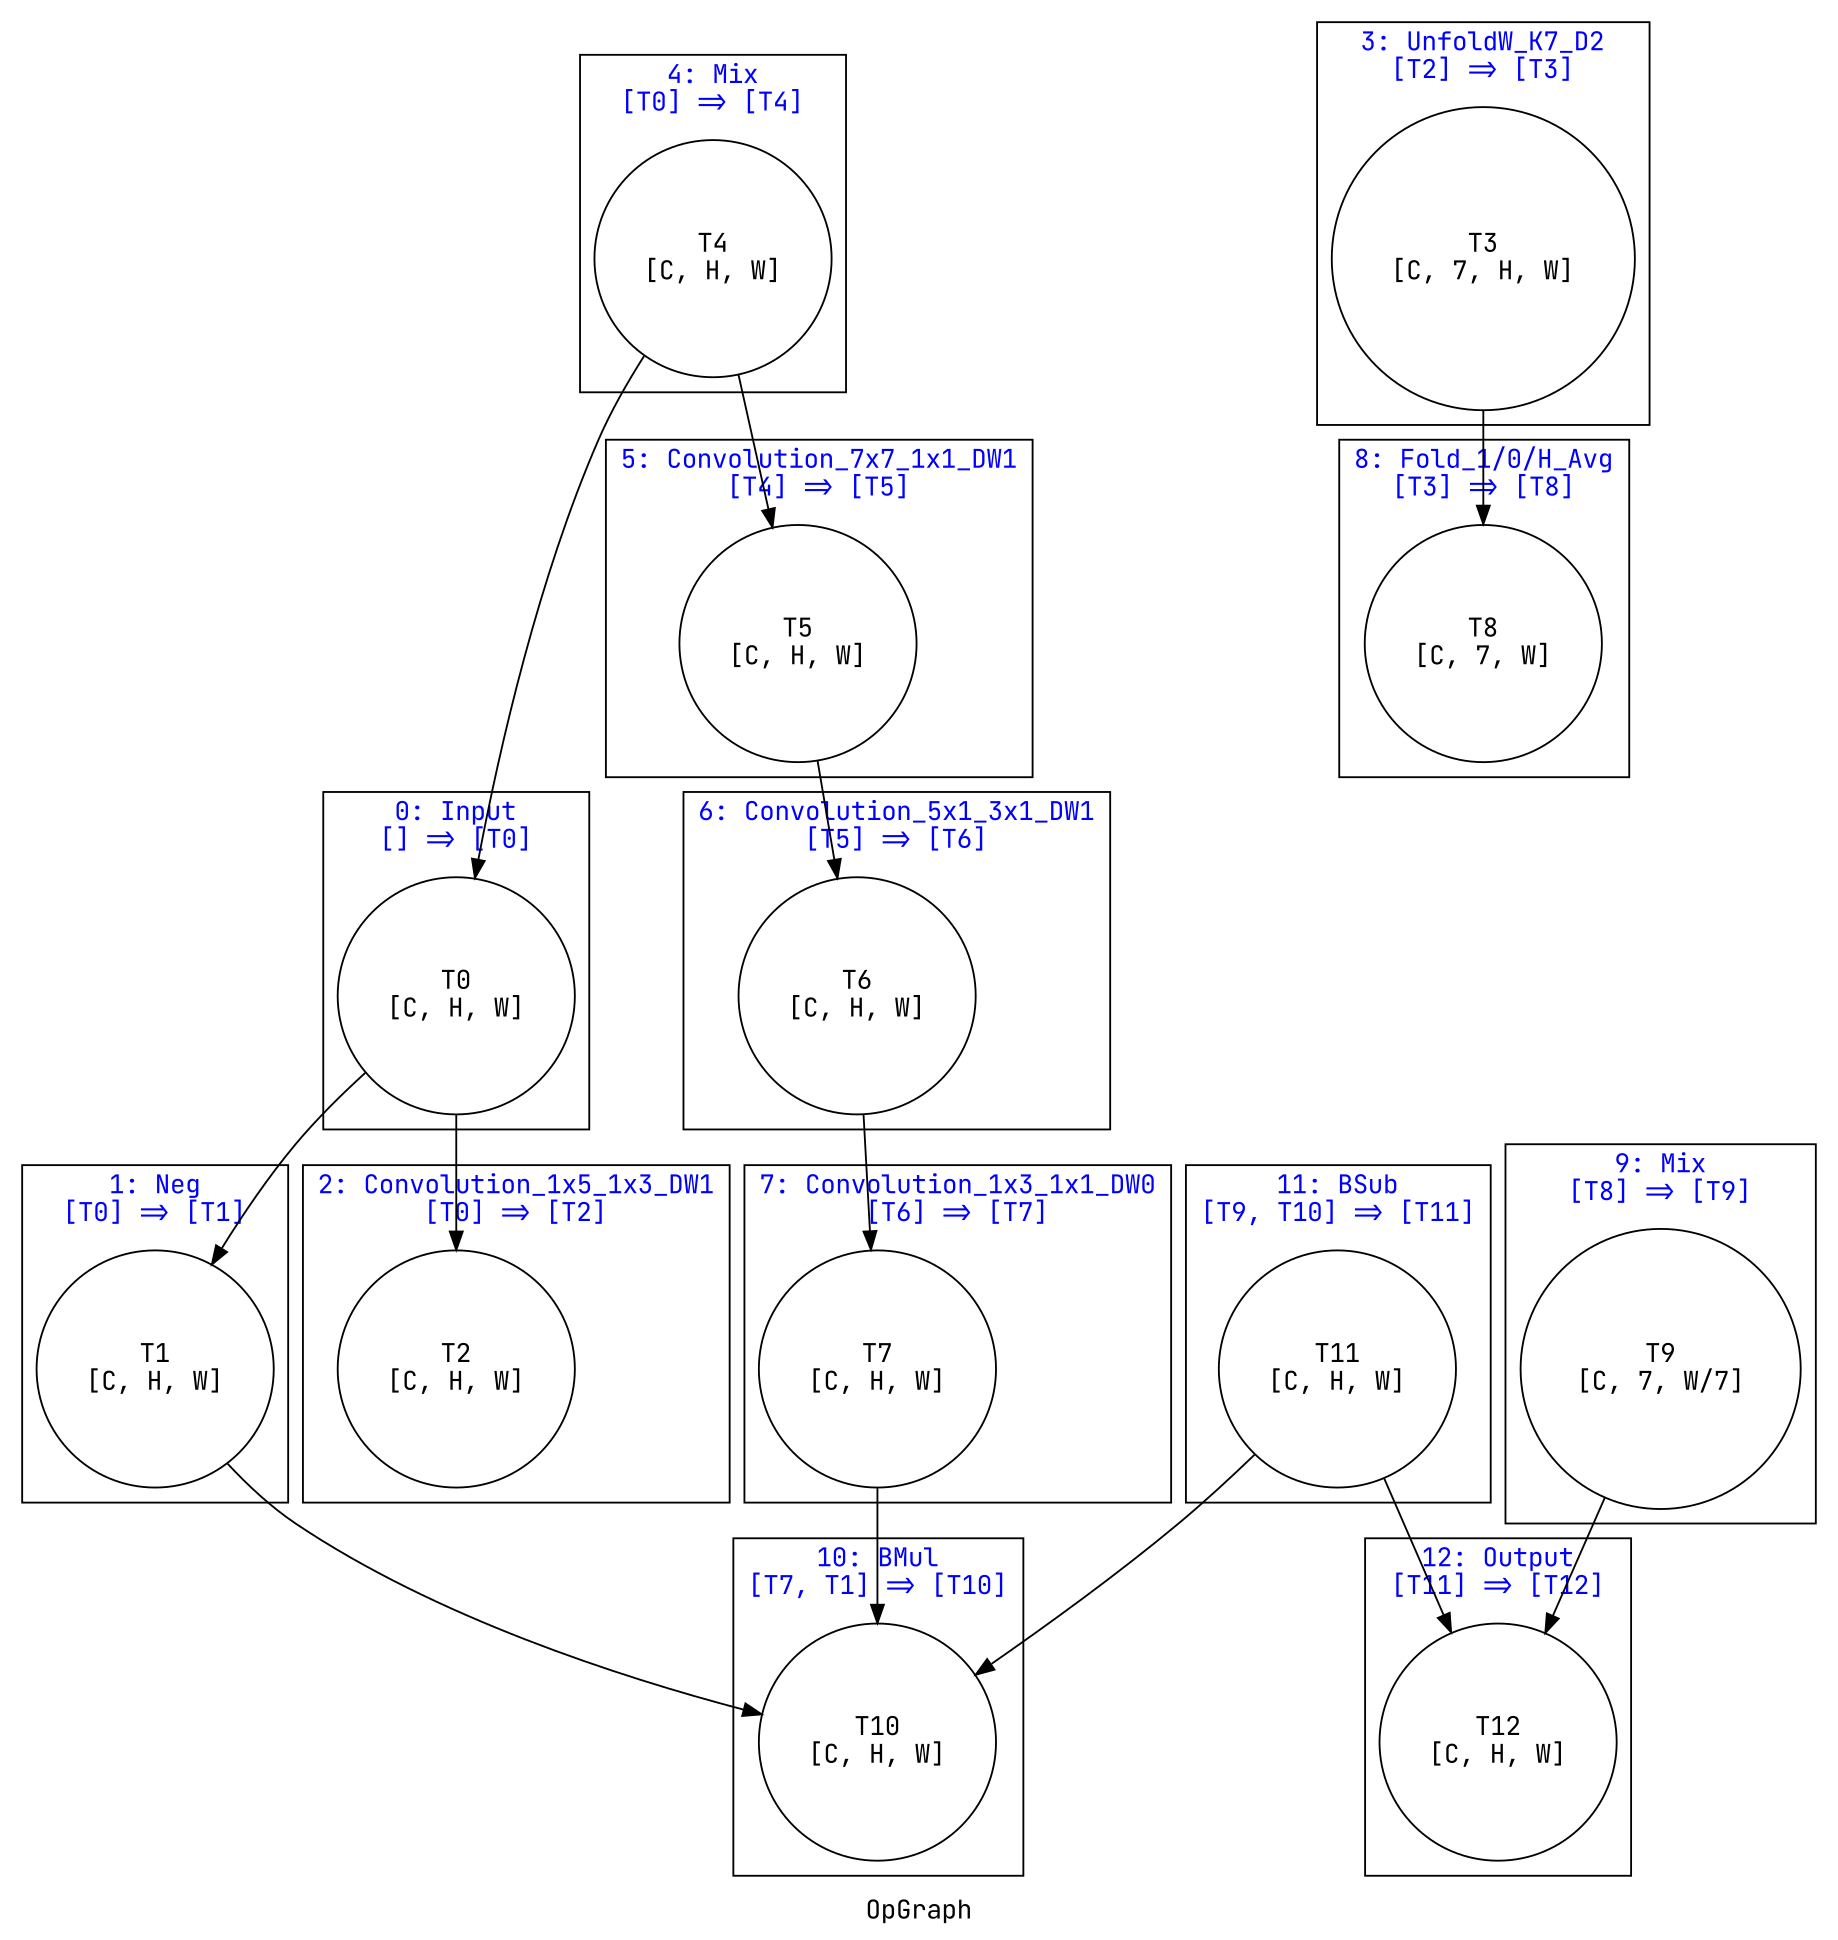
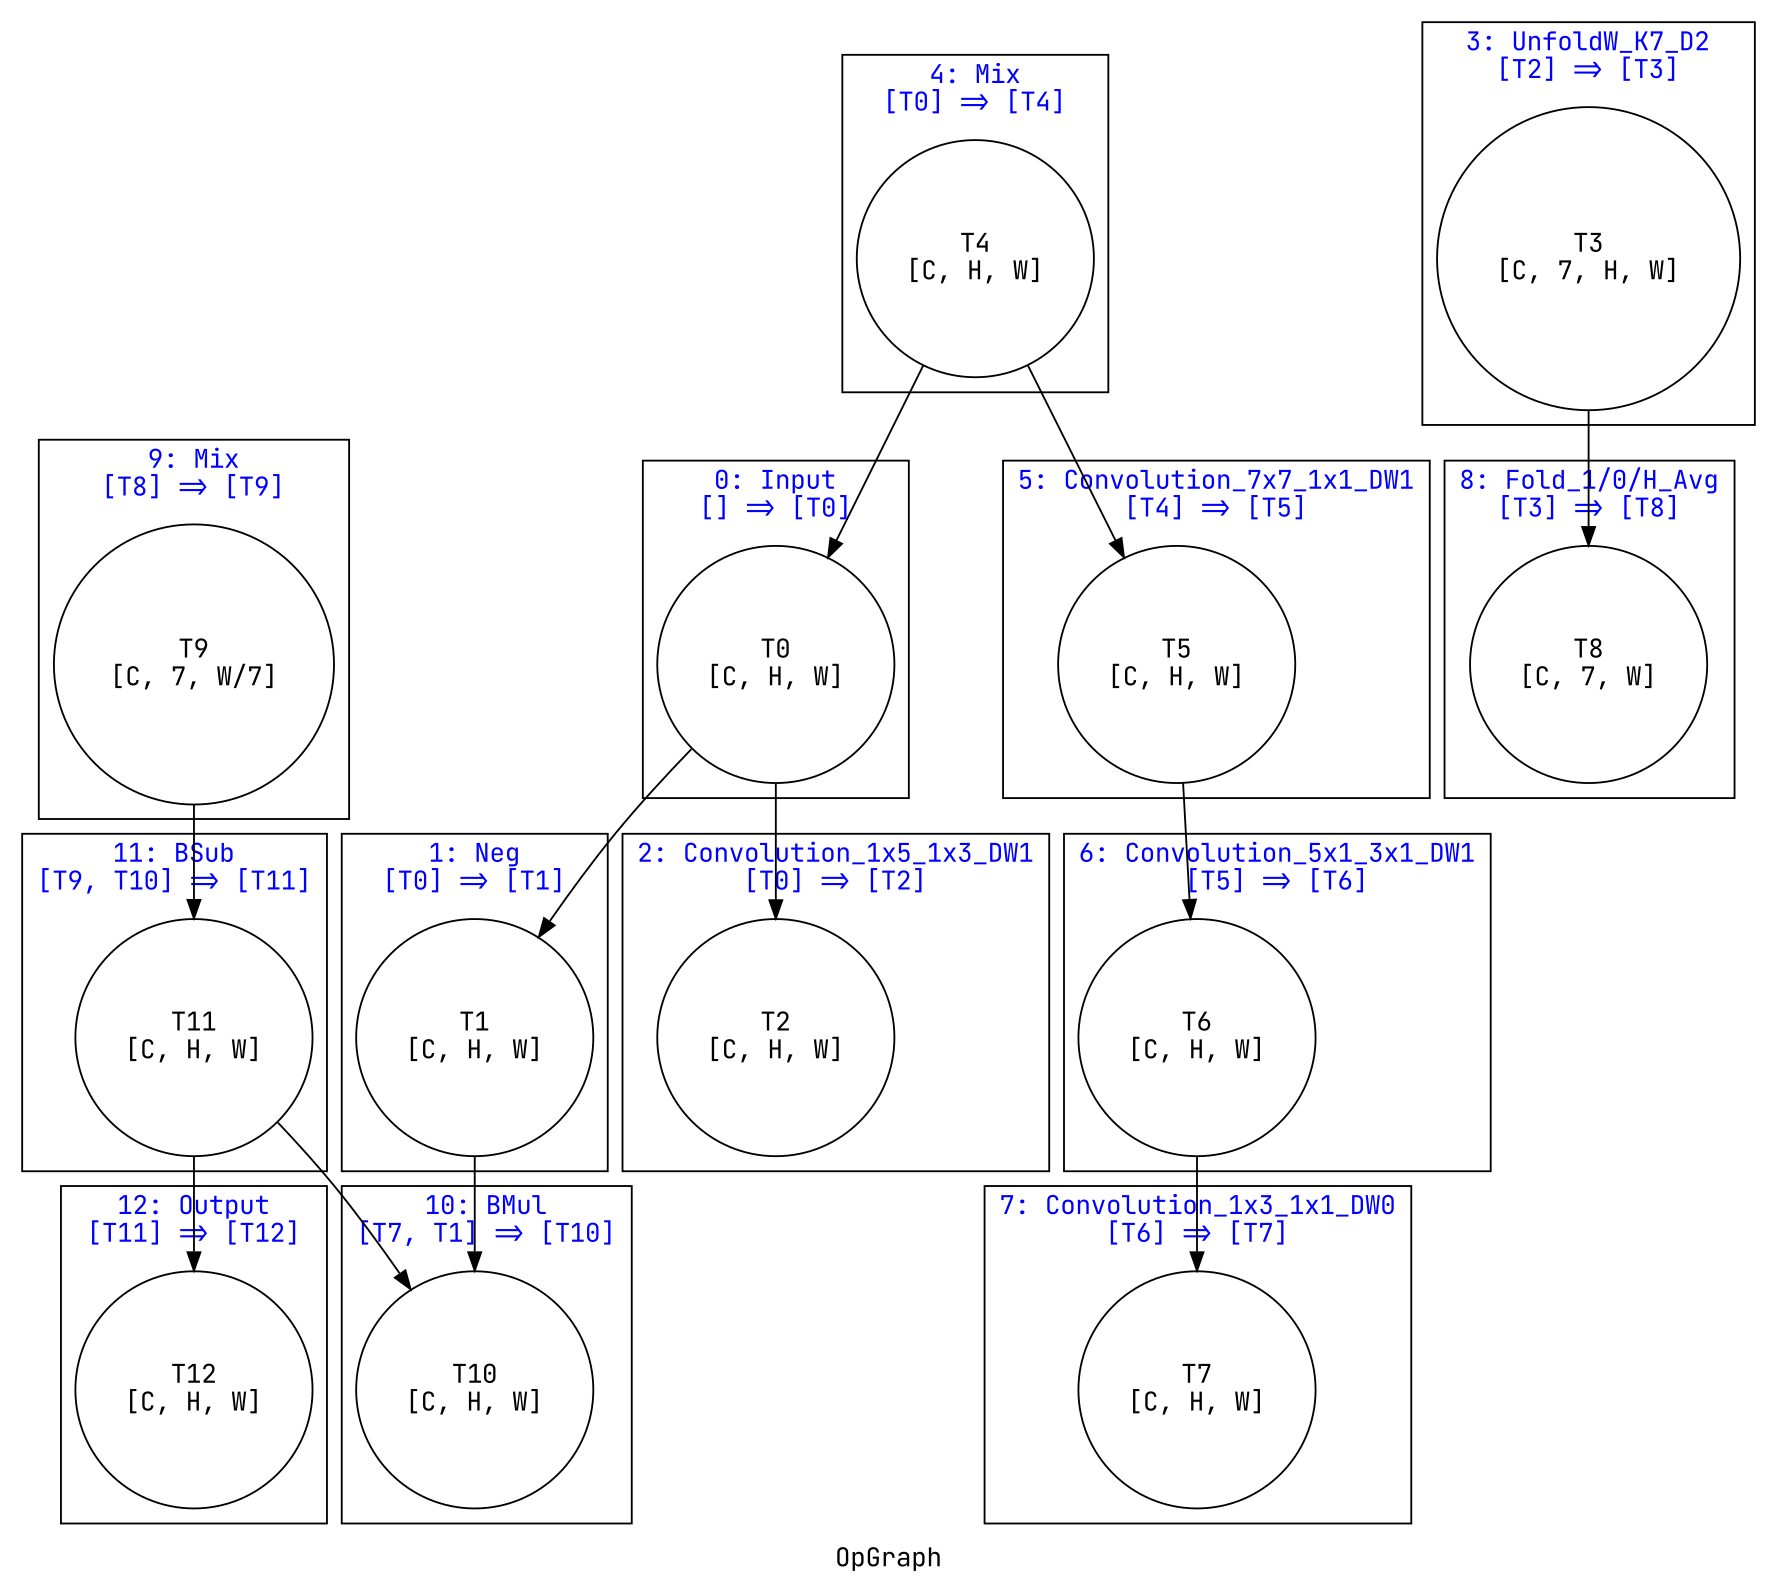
(877, 1552) -> none
(1579, 1556) -> (194, 852)
